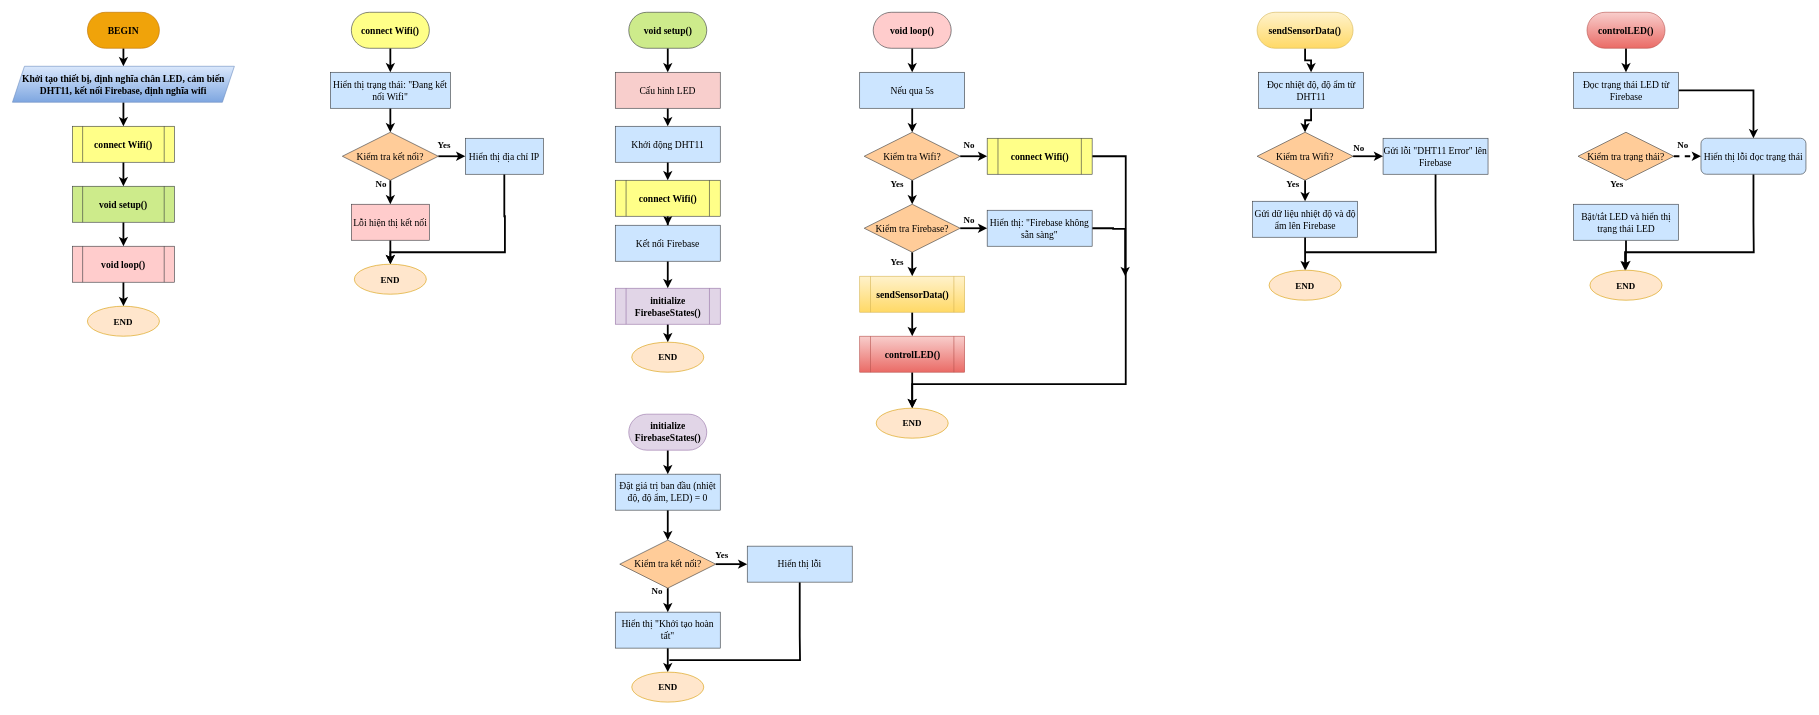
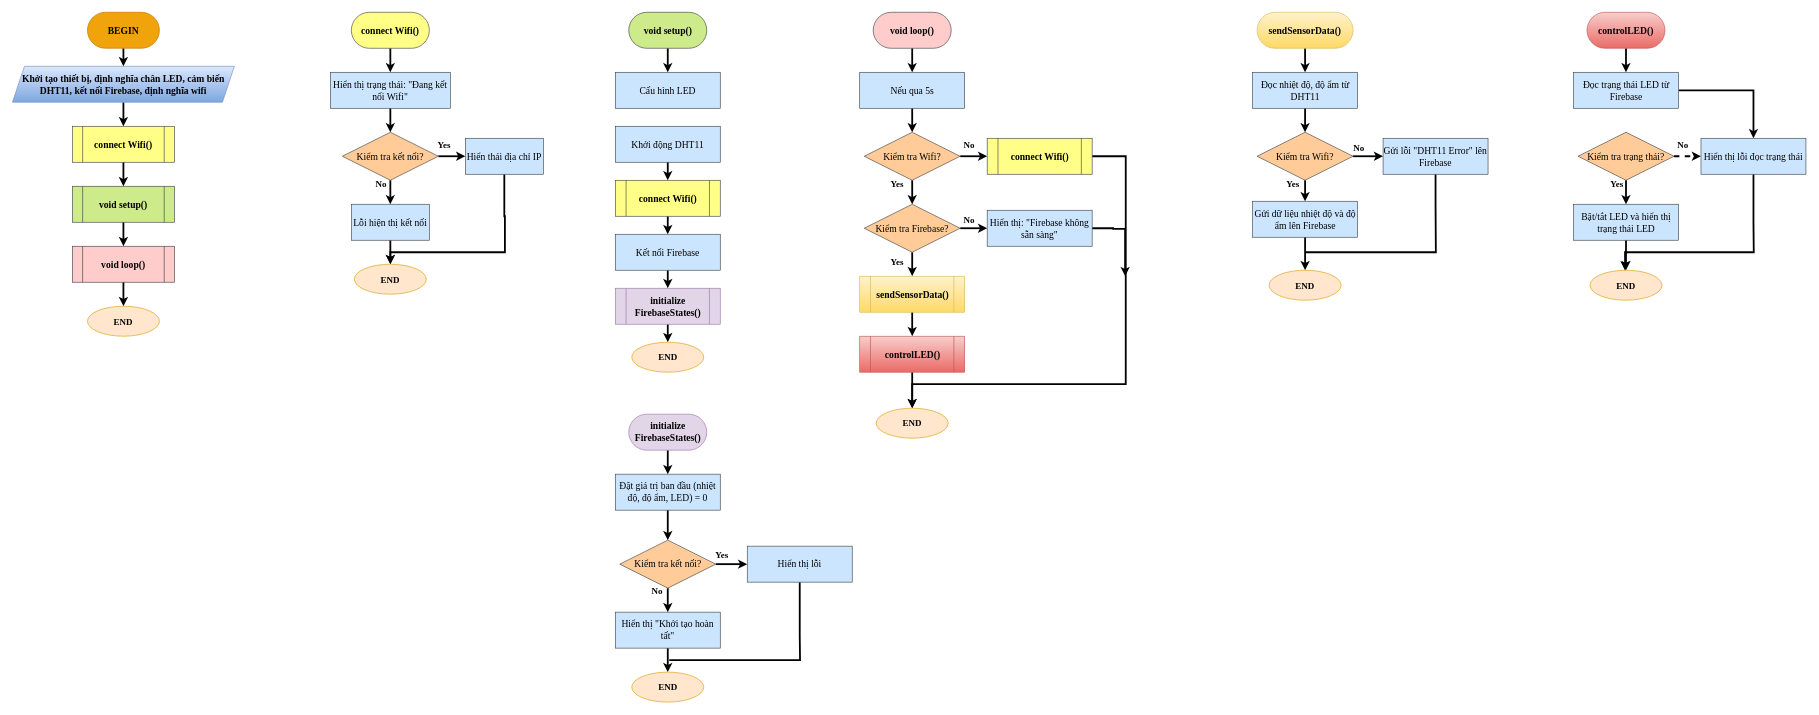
(668, 90) -> (668, 90)
(1311, 90) -> (1305, 90)
(668, 119) -> none
(504, 156) -> (504, 156)
(1754, 156) -> (1754, 156)
none -> (1626, 189)
(390, 222) -> (390, 222)
(668, 243) -> (668, 252)
